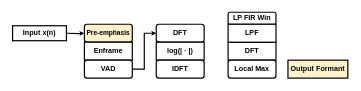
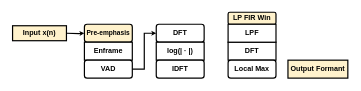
(252, 18) -> (252, 18)
(39, 33) -> (39, 33)
